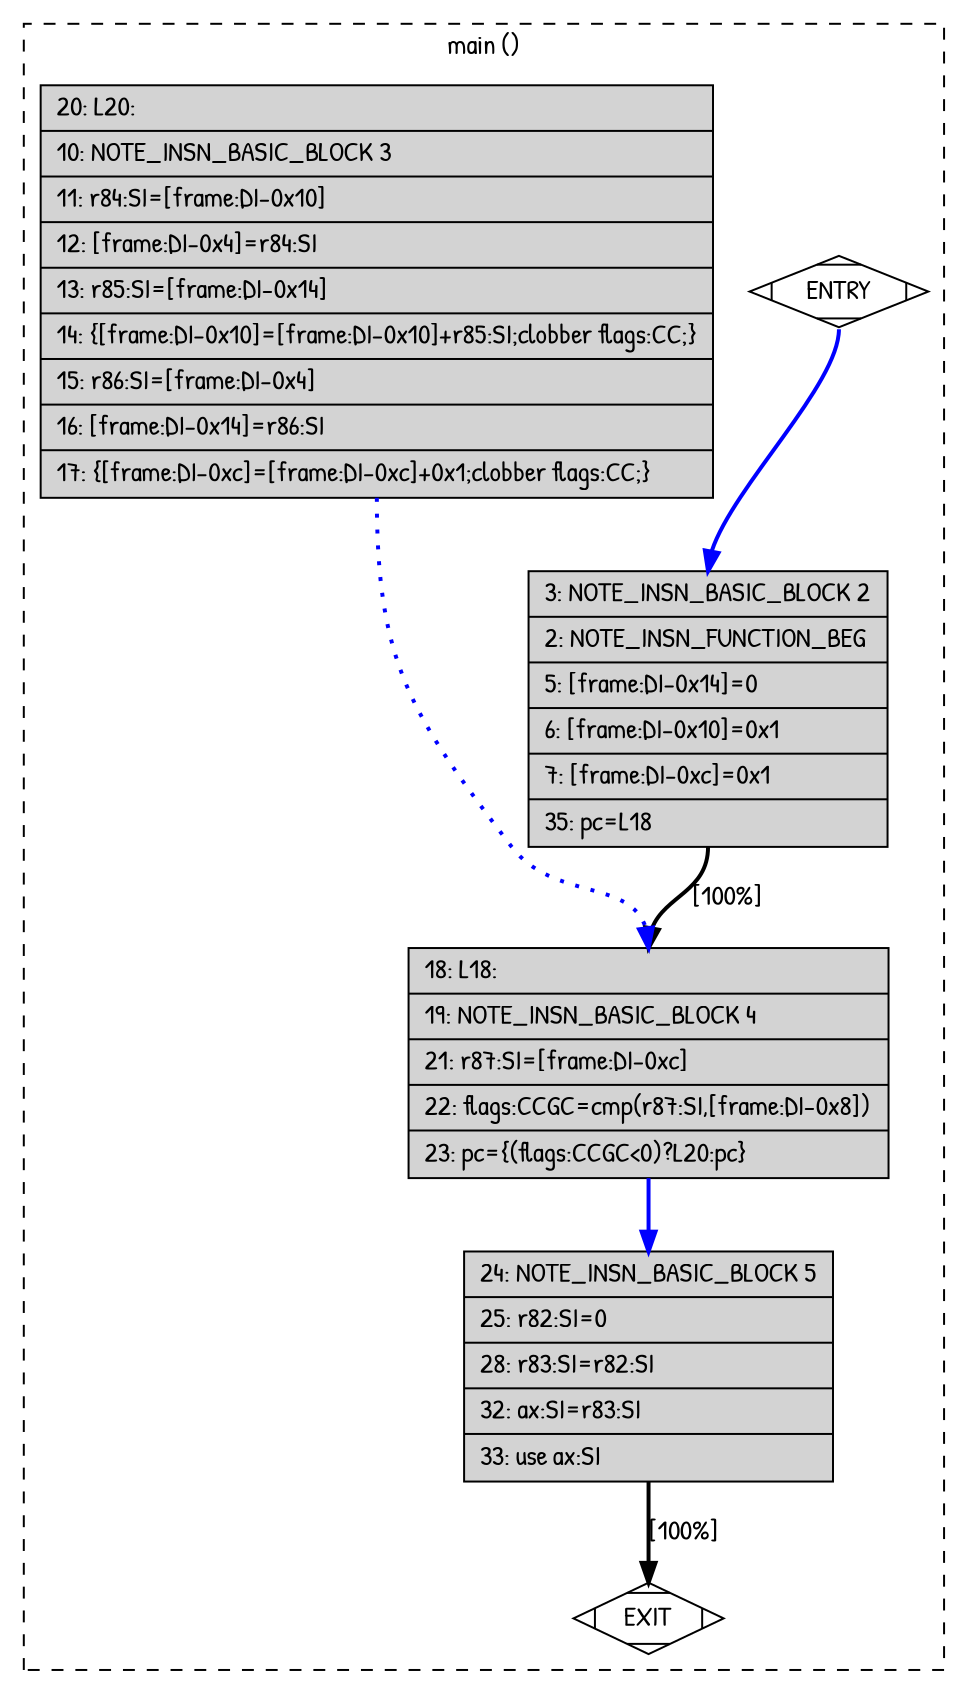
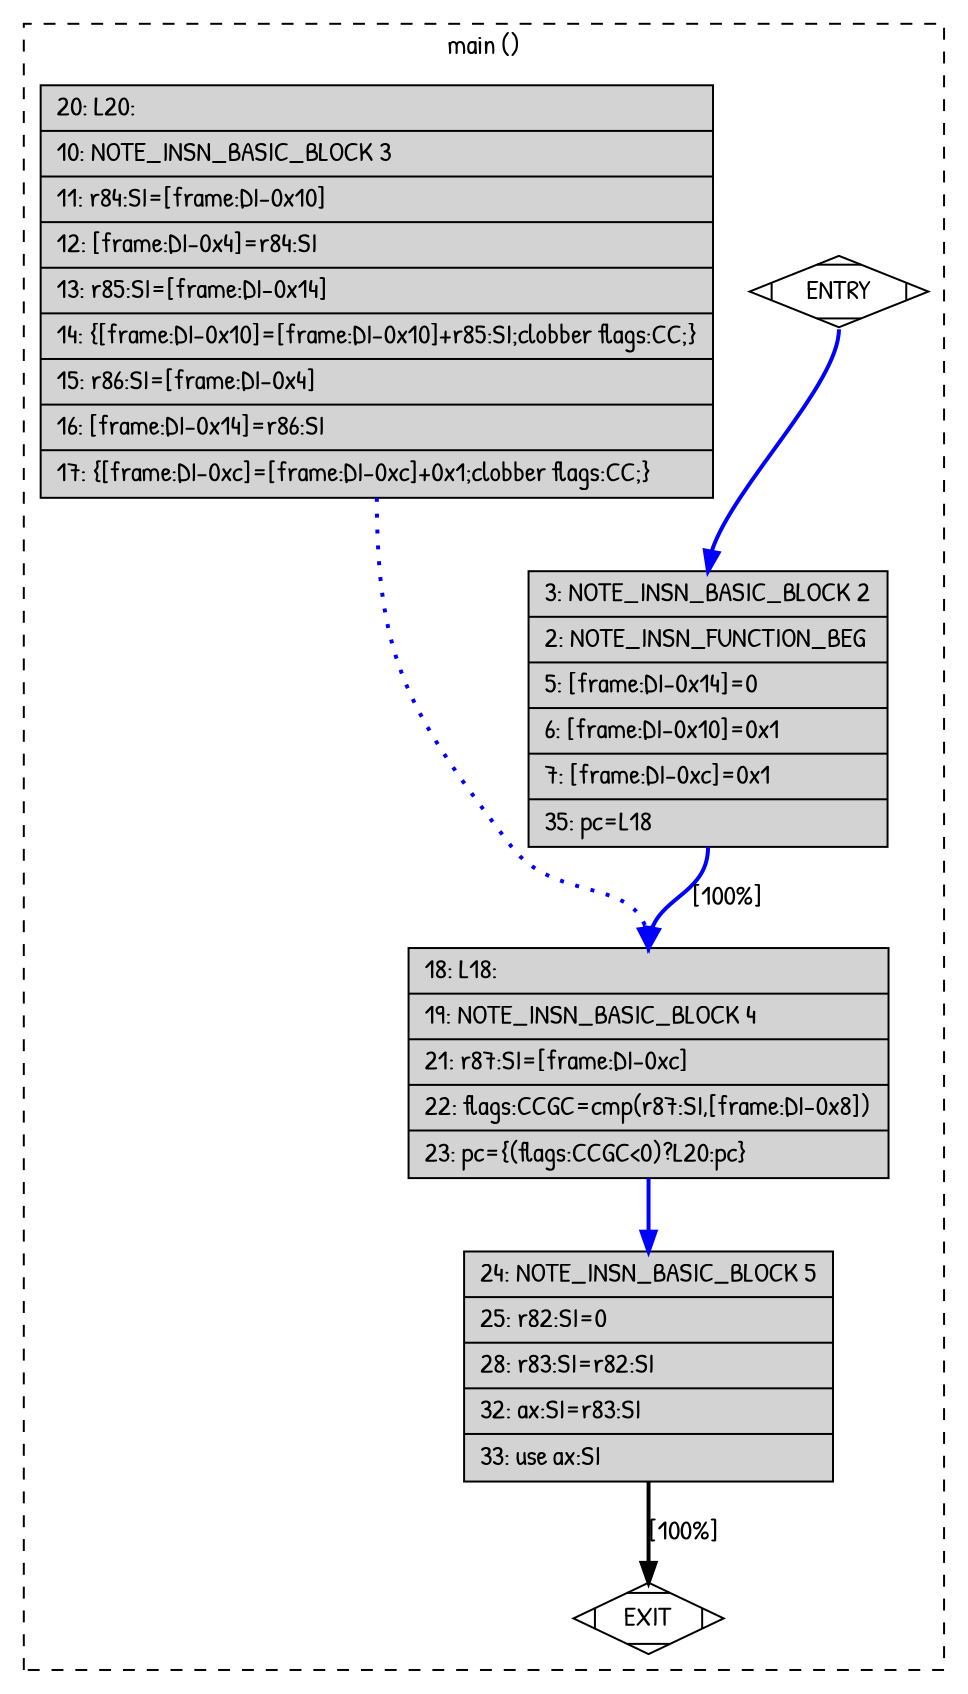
(686, 891) -> (686, 891)
